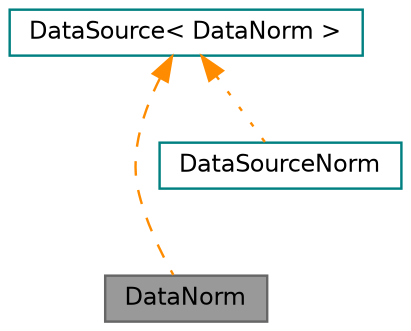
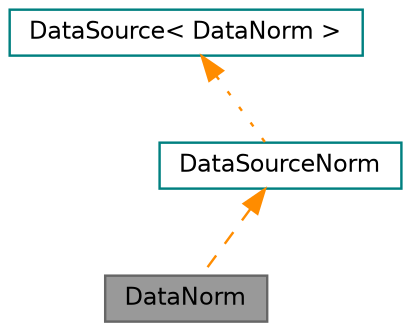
(136, 178) -> (226, 242)
